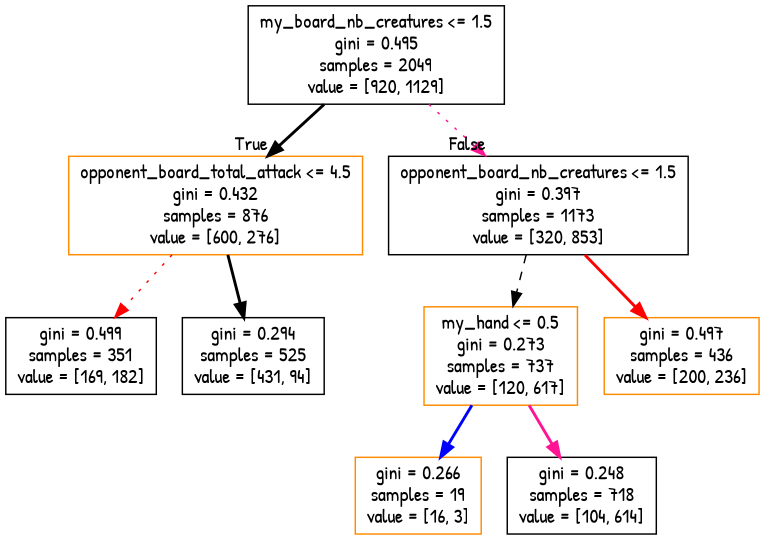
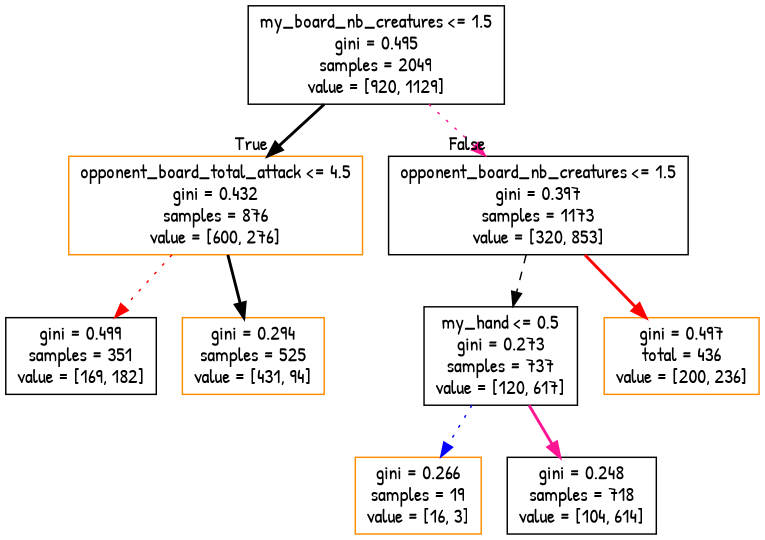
(253, 356) -> (253, 356)
(501, 356) -> (501, 356)
(682, 356) -> (682, 356)
(460, 425) -> (460, 425)
